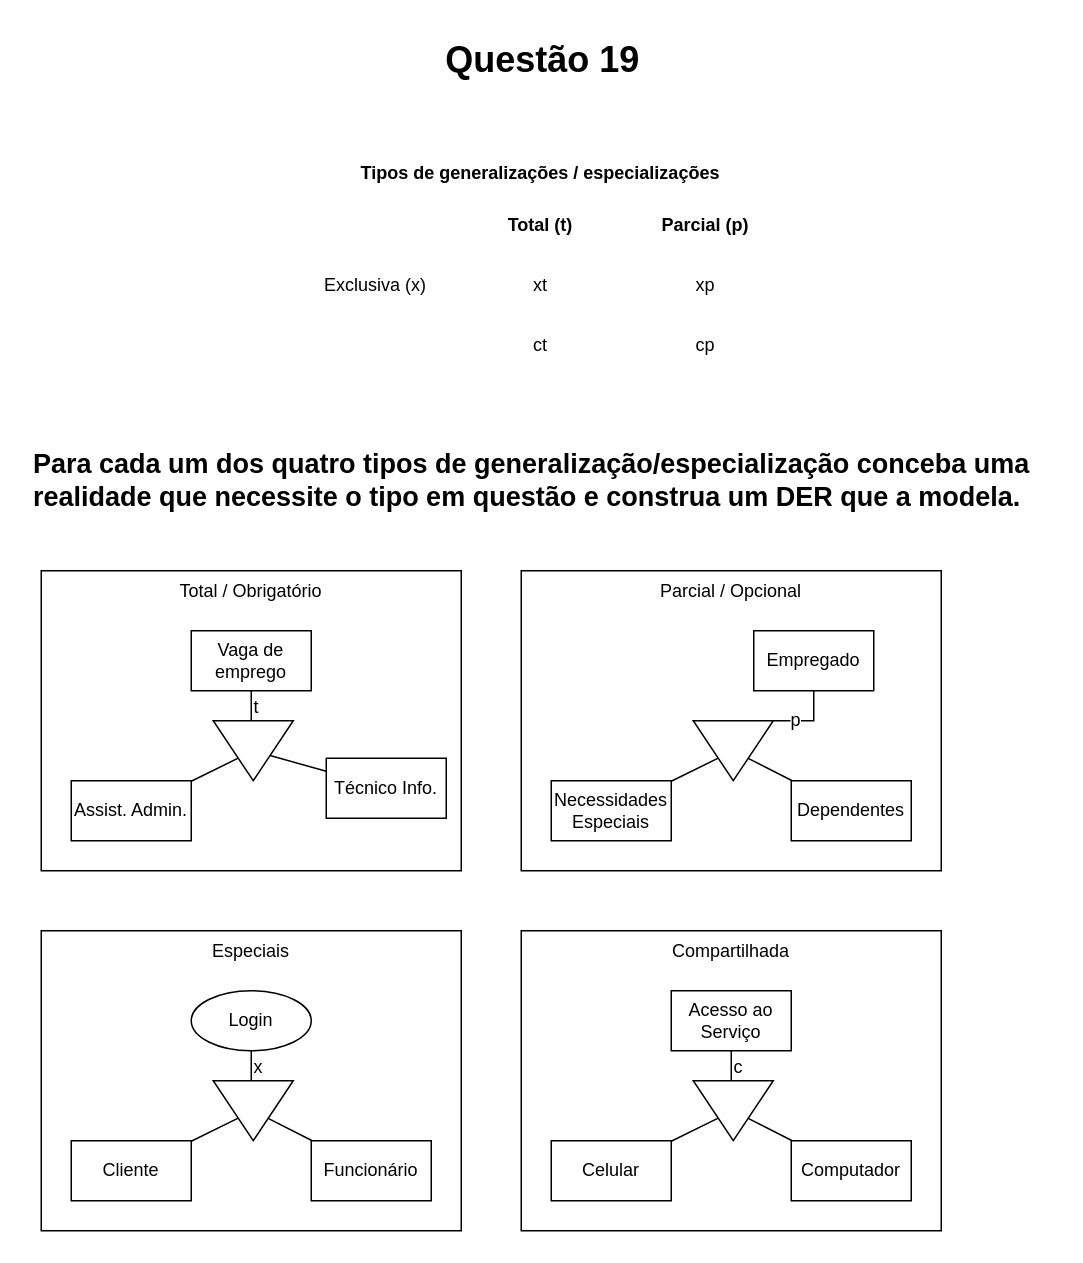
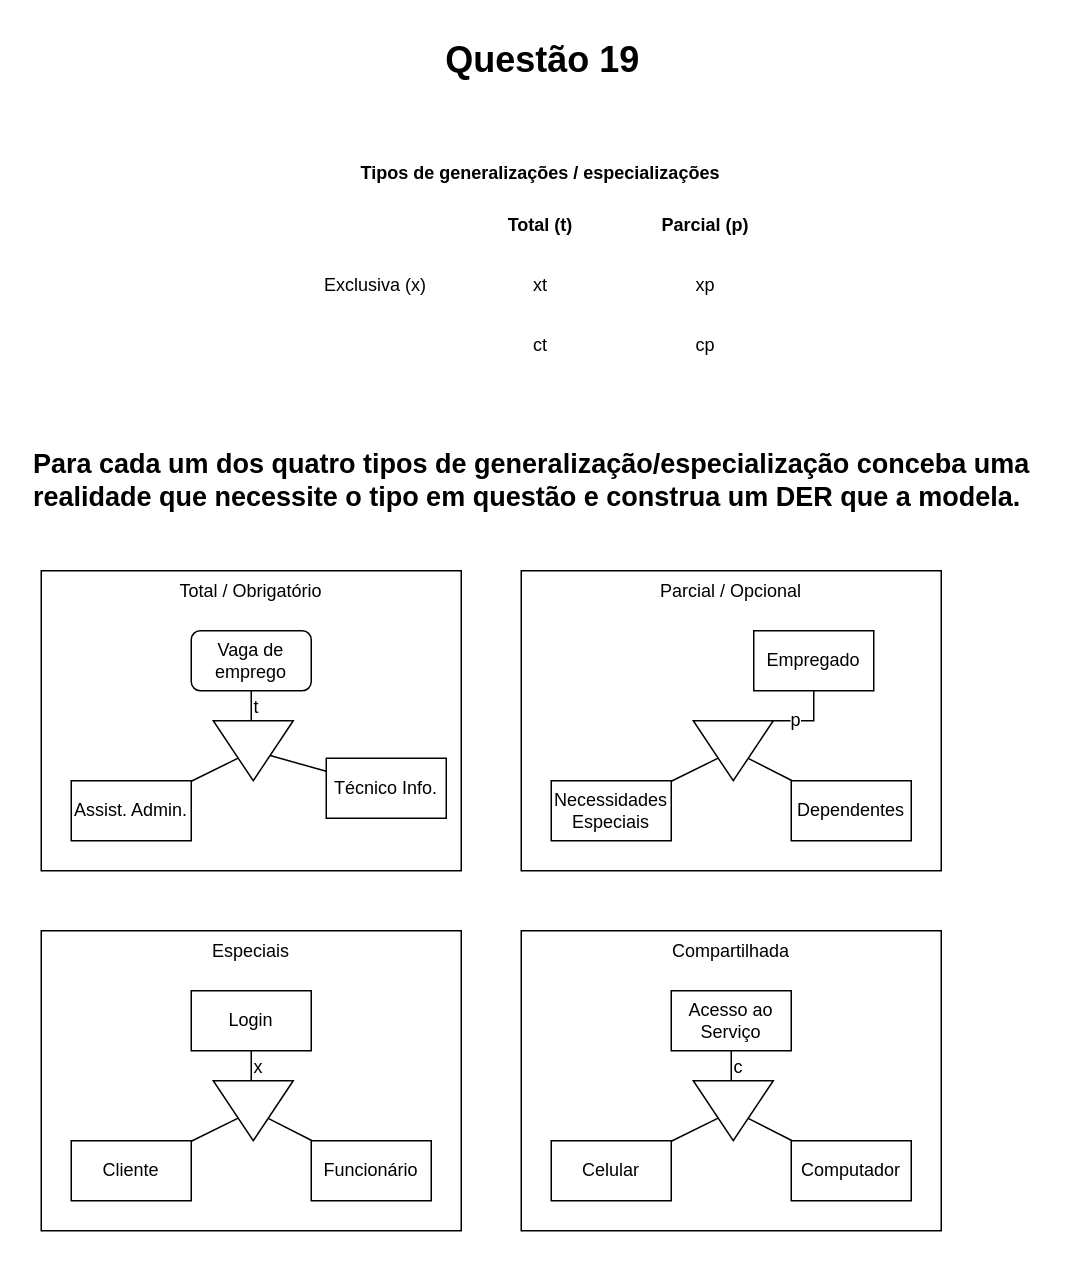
(251, 661) -> (251, 661)
(251, 1021) -> (251, 1021)
